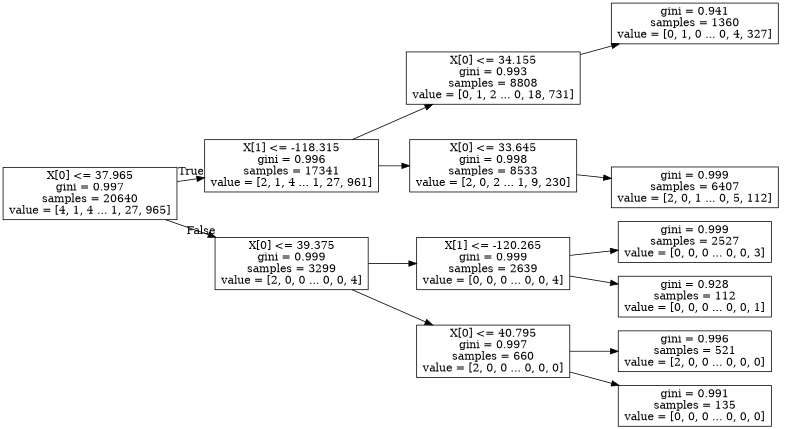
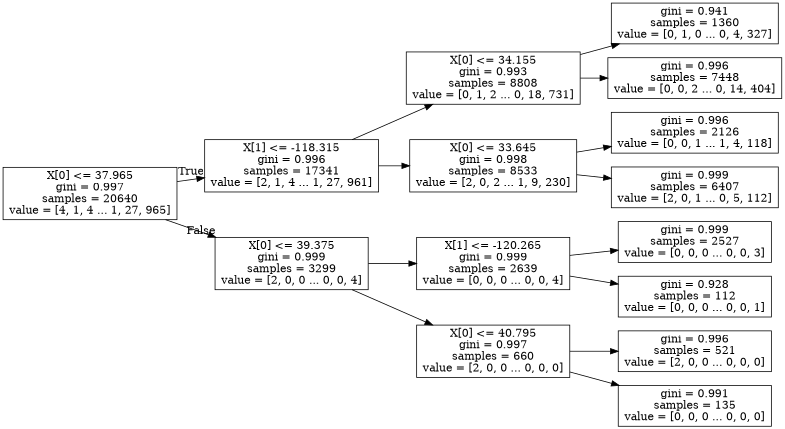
none -> (695, 78)
none -> (695, 133)
